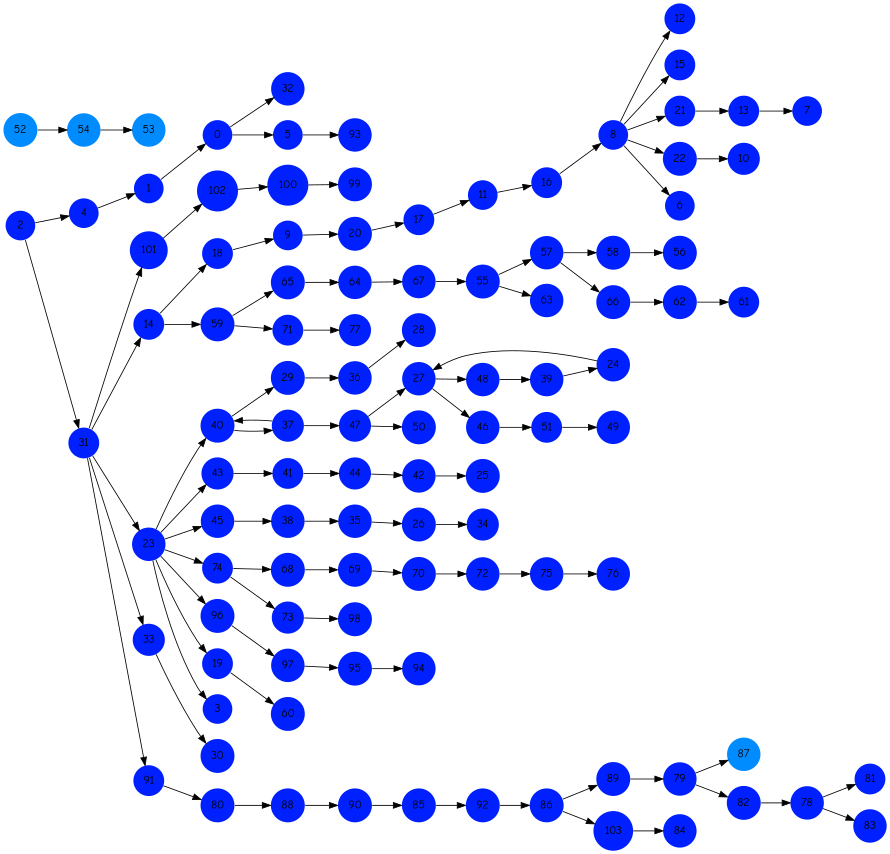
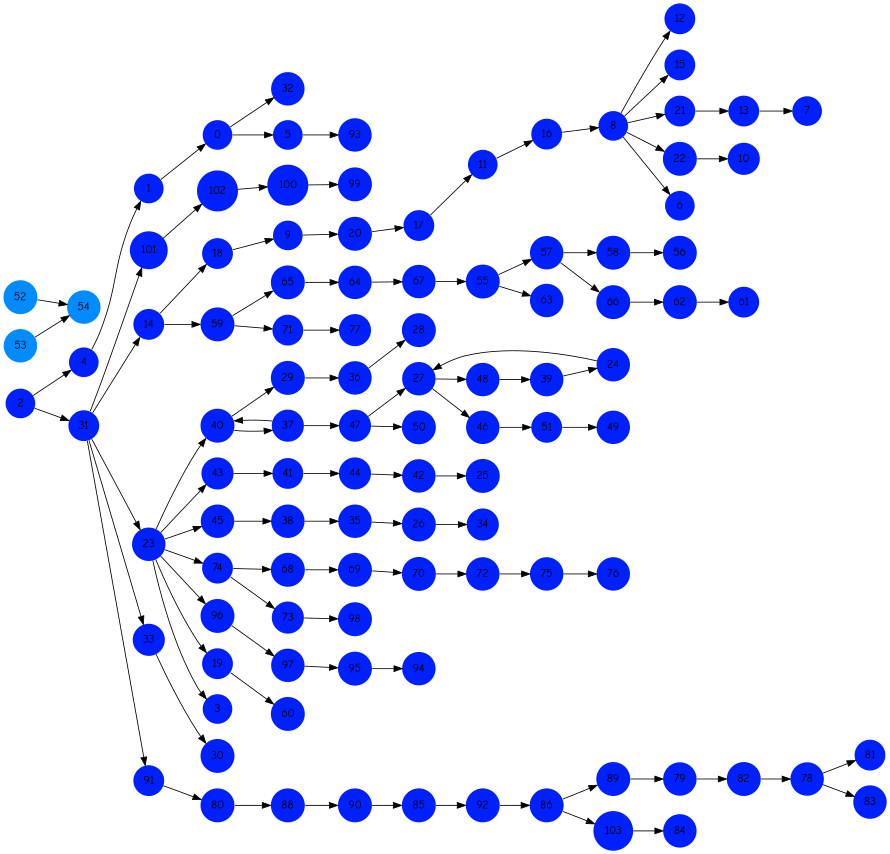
(112, 130) -> (49, 329)
(744, 754) -> none
